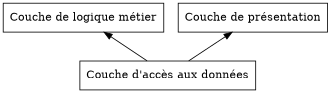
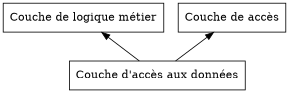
(253, 18) -> (232, 18)
